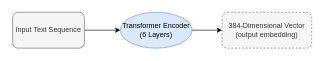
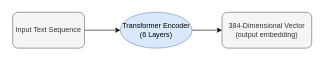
(267, 30) -> (267, 30)
